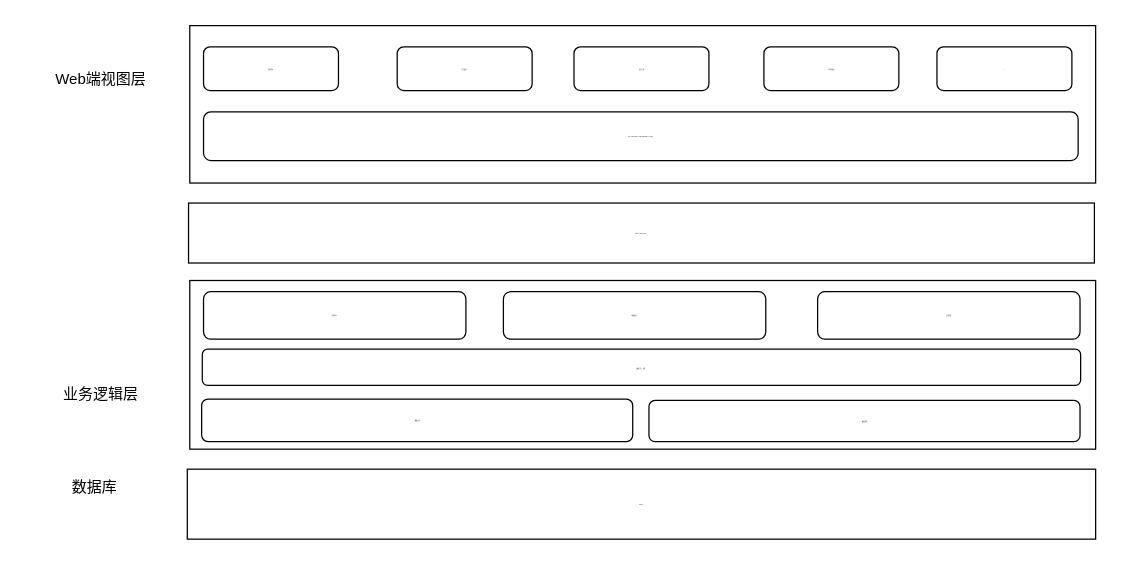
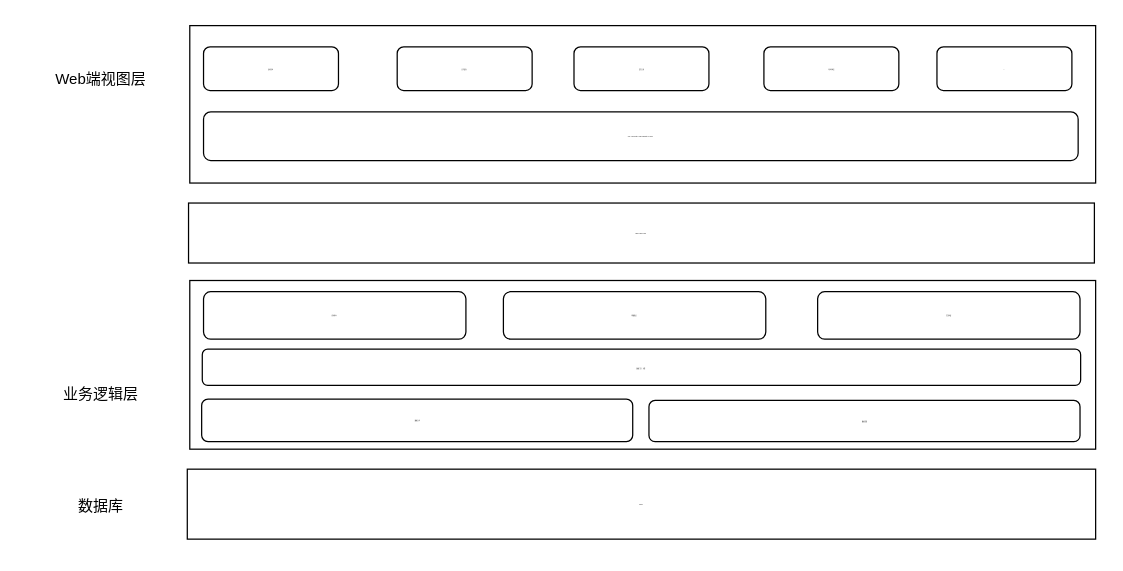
(94, 488) -> (101, 507)
